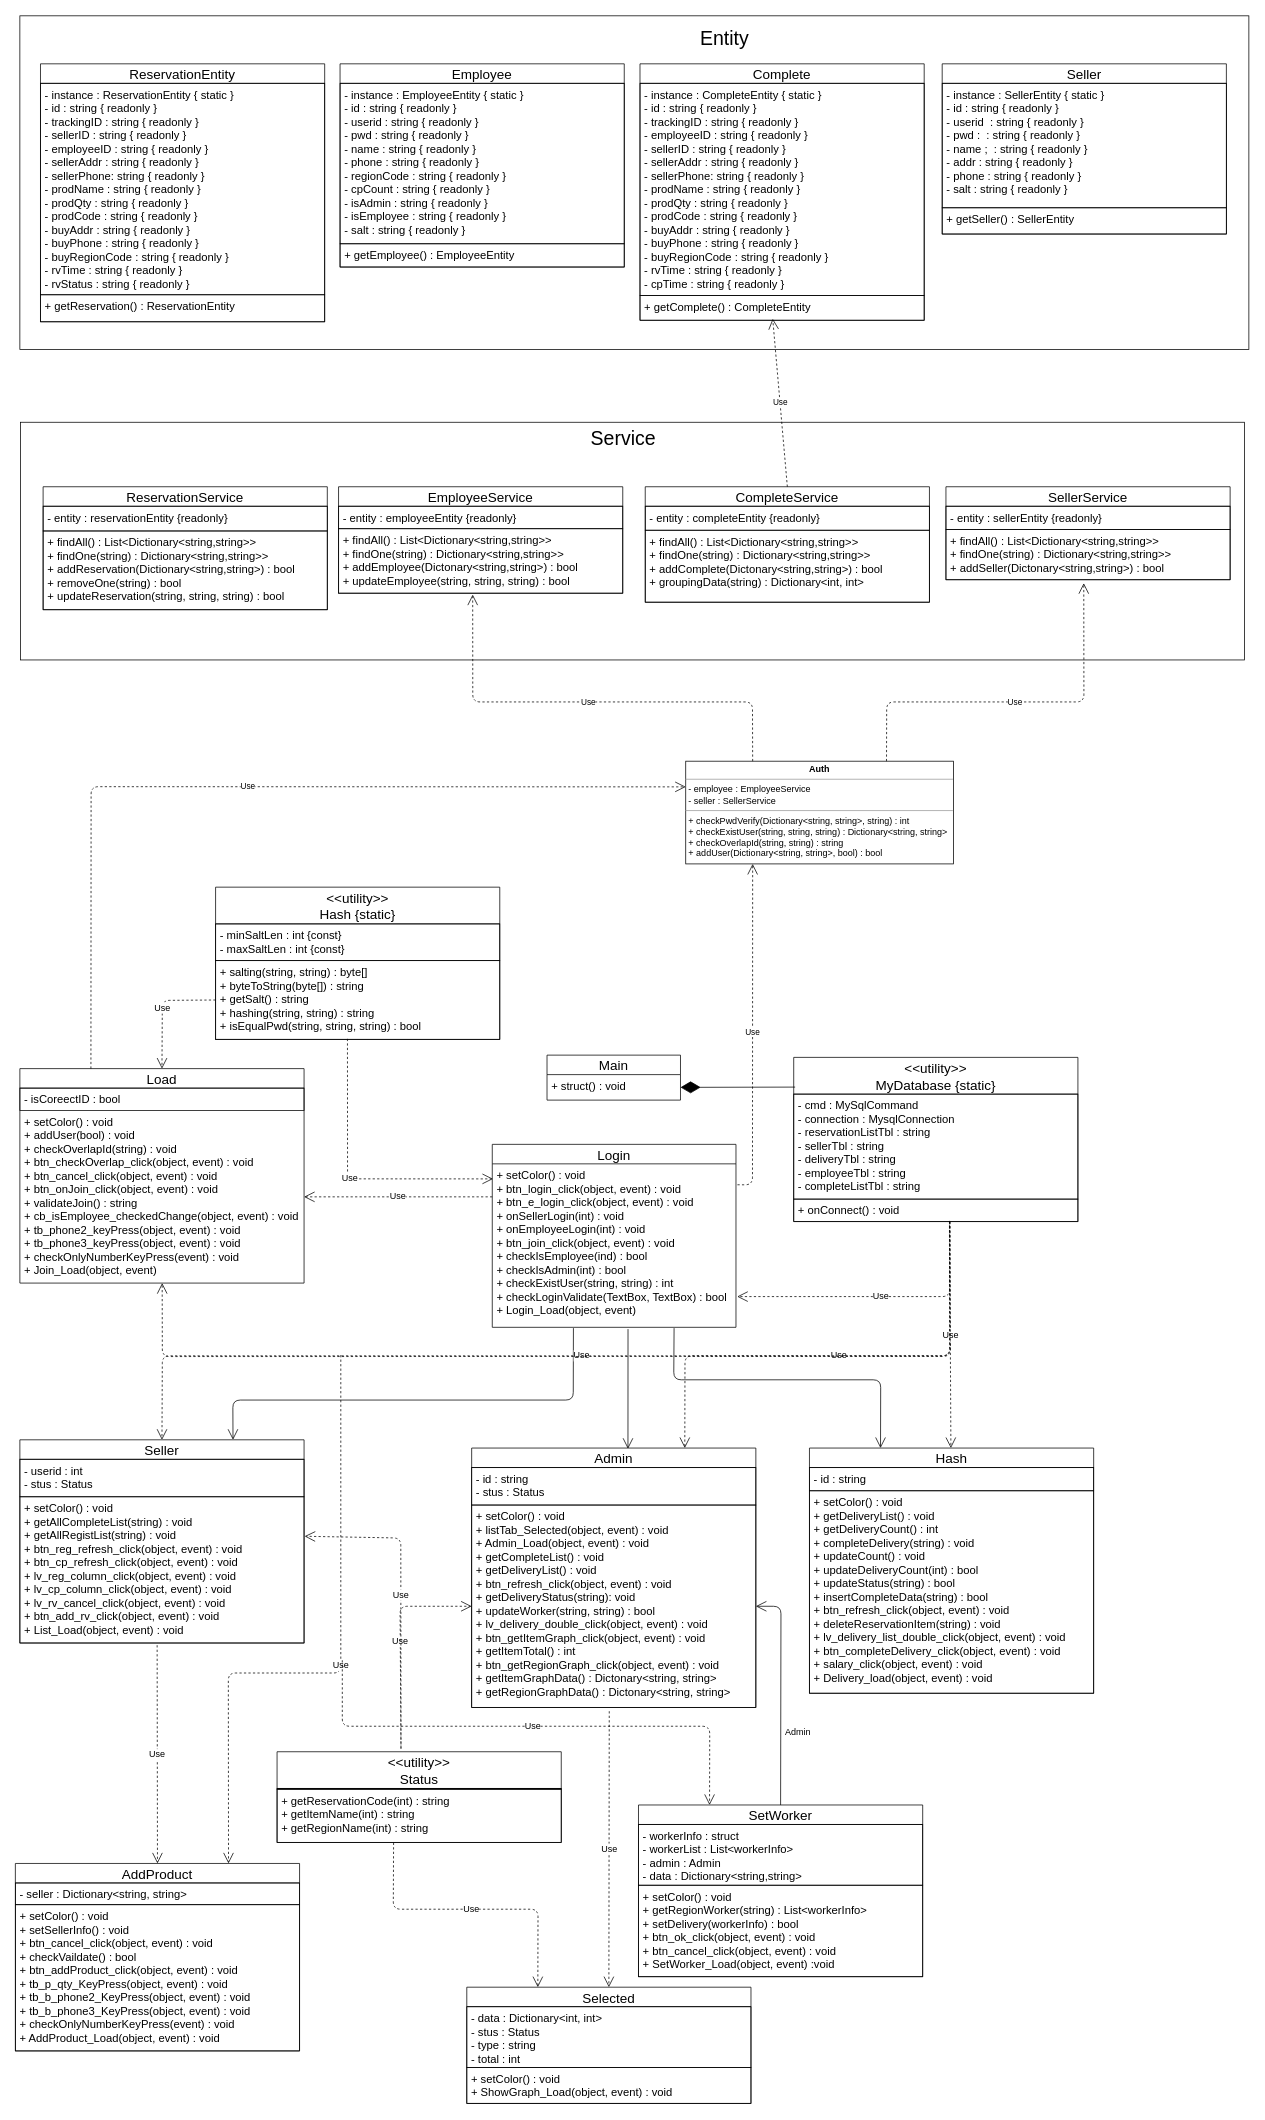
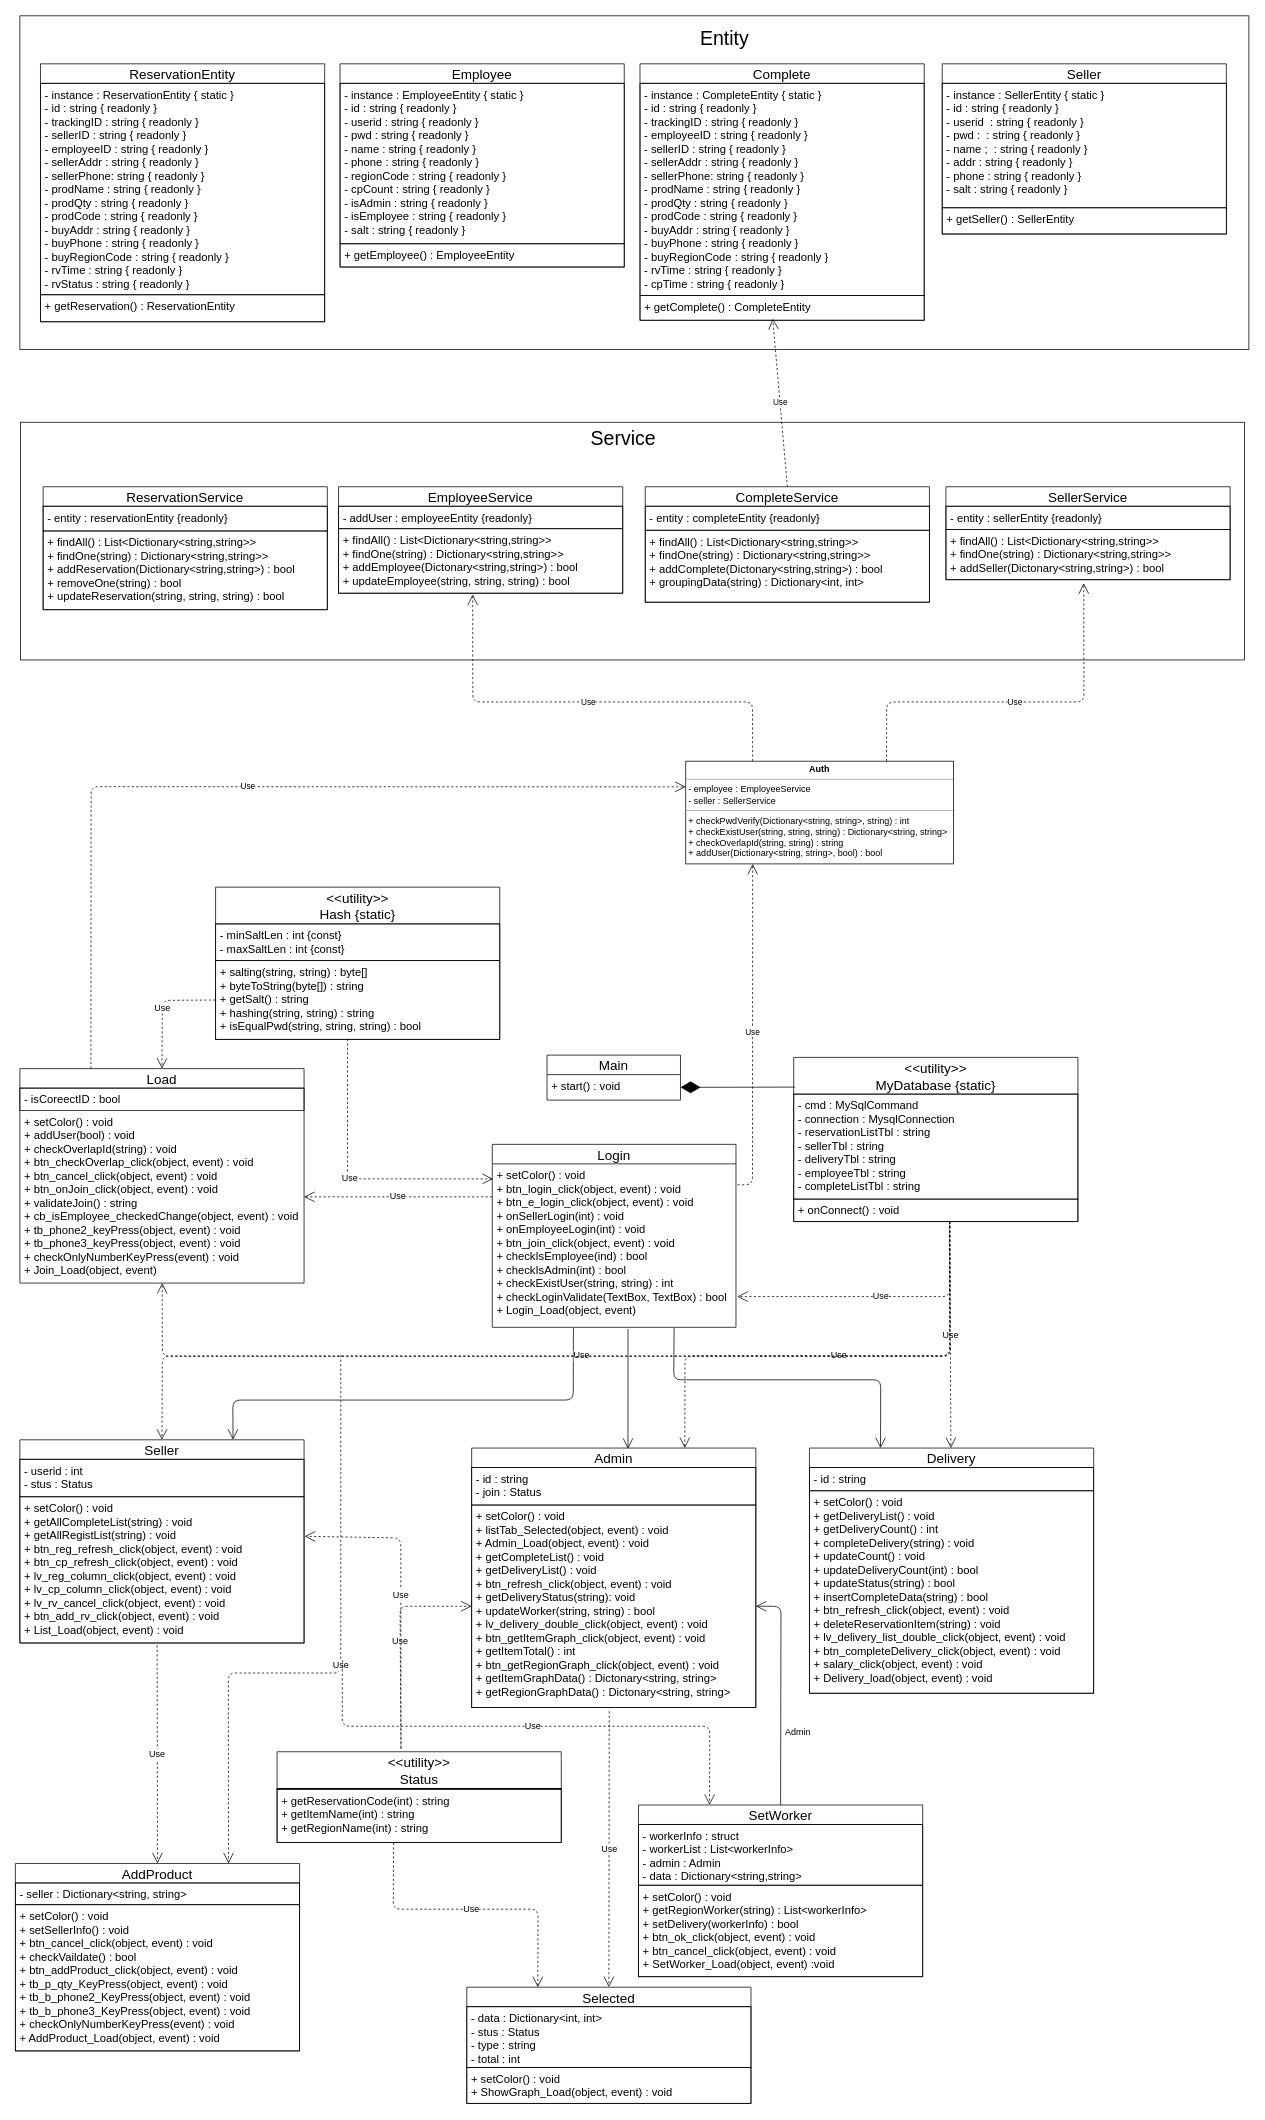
(443, 518) -> (448, 518)
(597, 1086) -> (594, 1086)
(951, 1459) -> (951, 1459)
(508, 1479) -> (508, 1479)
